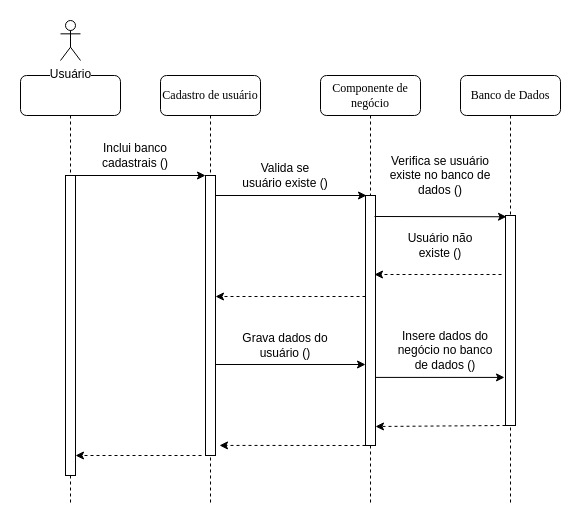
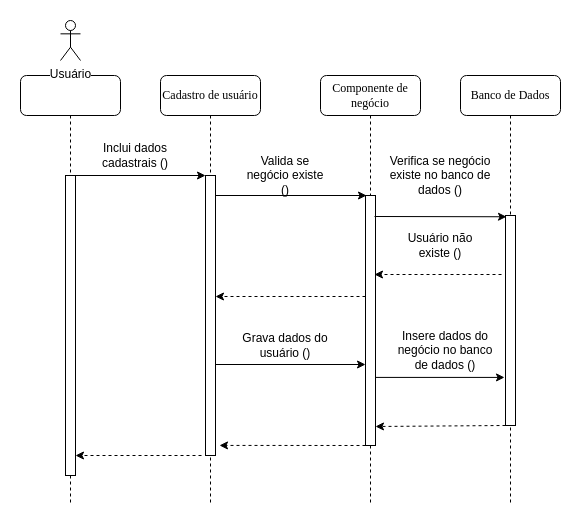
(136, 156) -> (136, 156)
(286, 176) -> (286, 176)
(441, 176) -> (441, 176)
